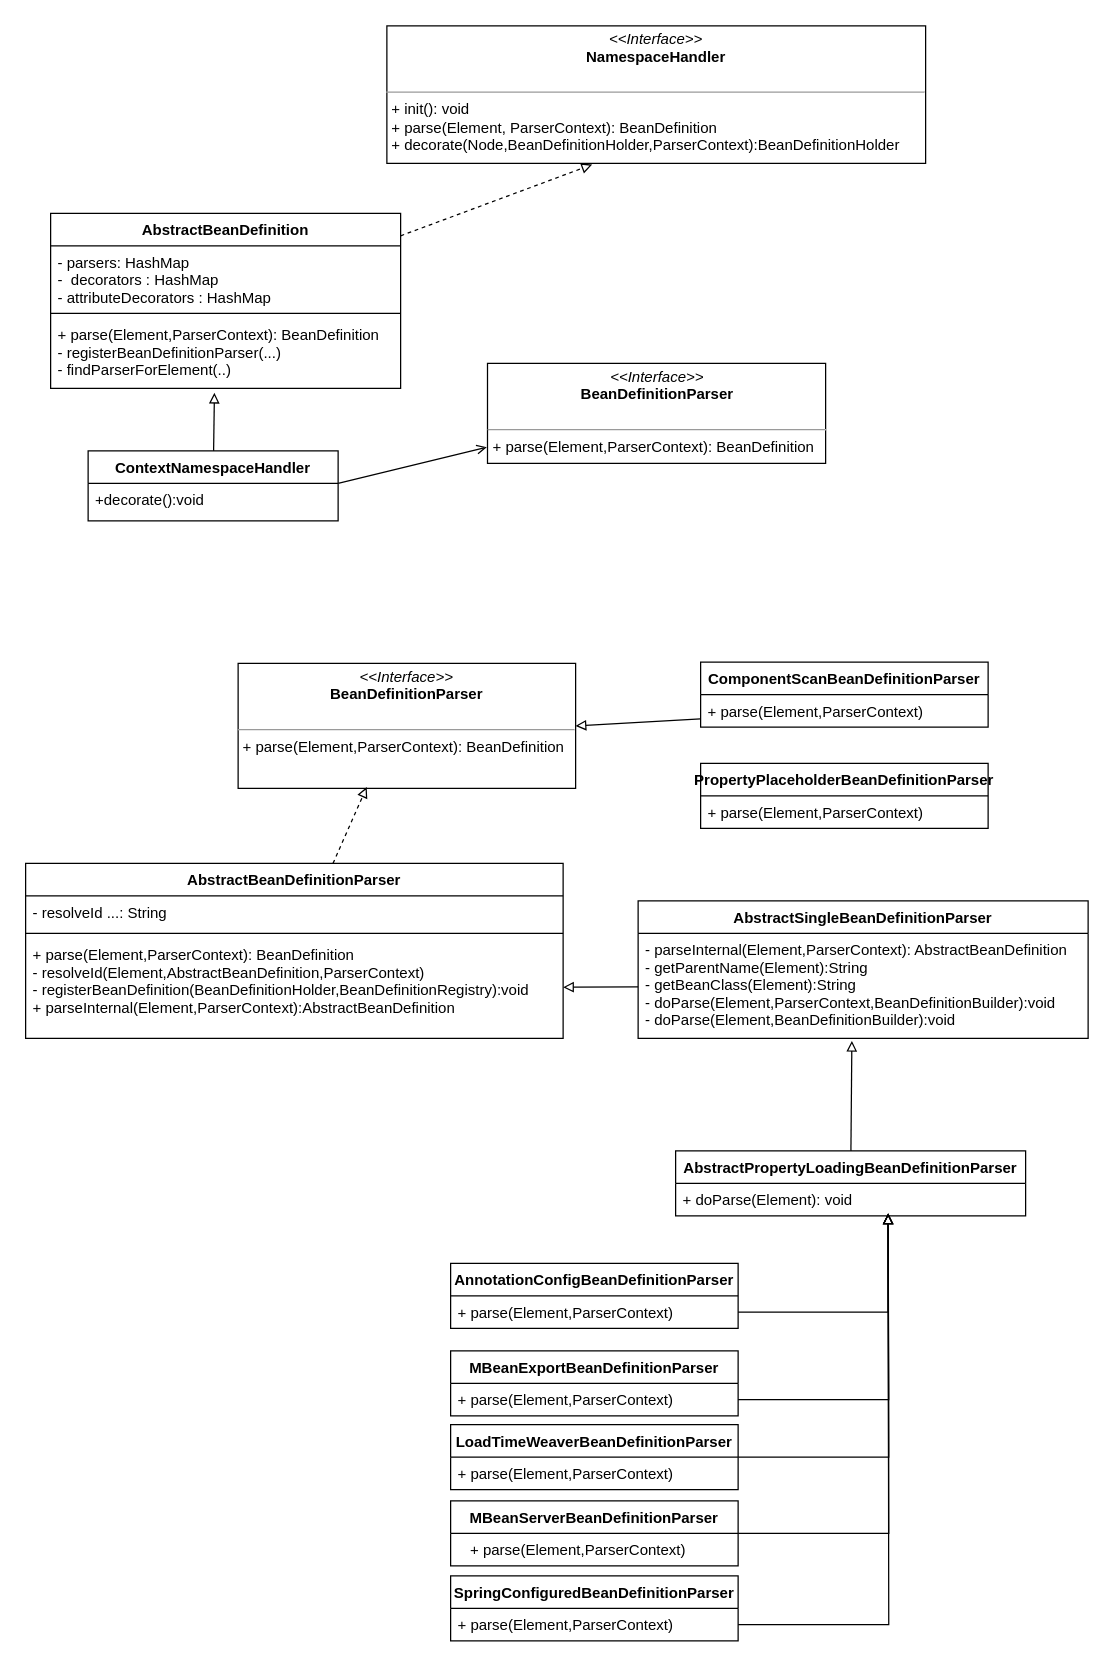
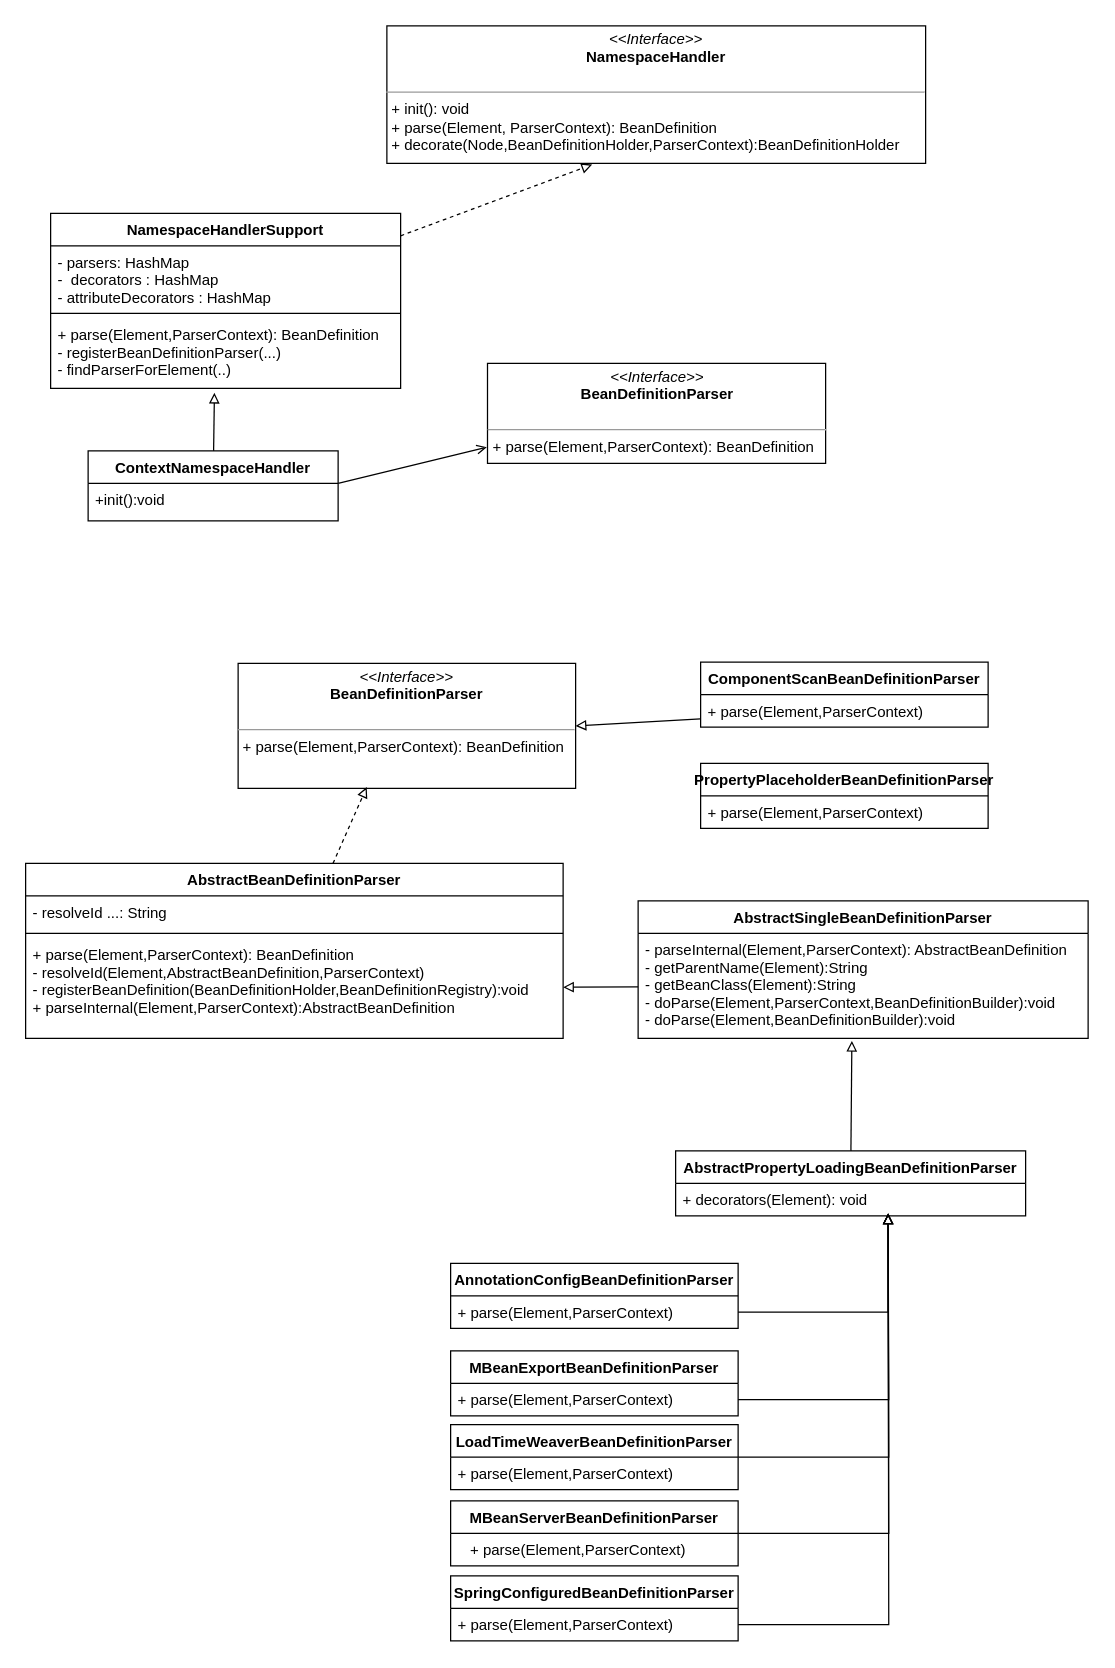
(225, 230) -> (225, 230)
(158, 500) -> (138, 500)
(774, 1200) -> (786, 1200)
